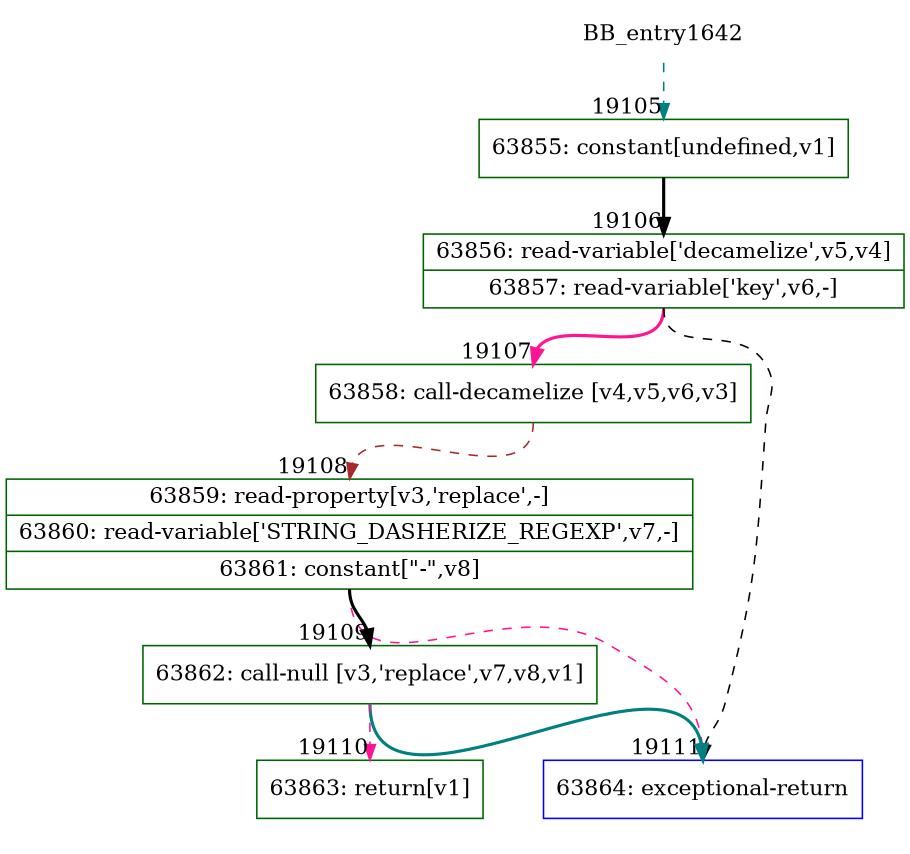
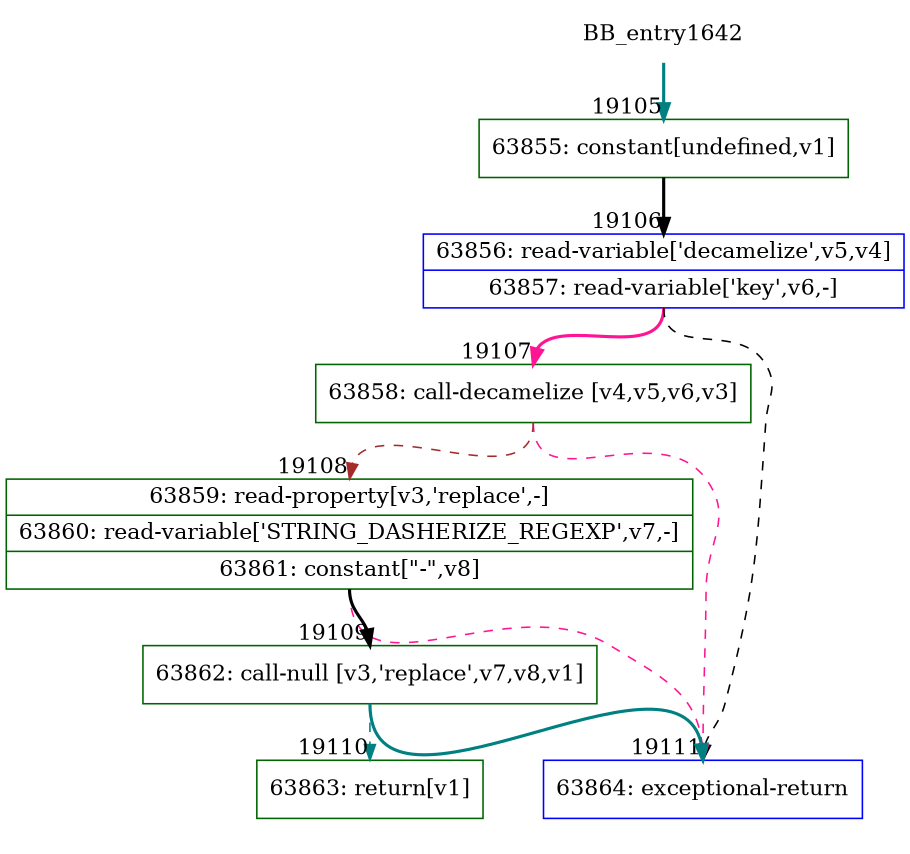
(664, 83) -> (664, 83)
(664, 271) -> (664, 271)
none -> (718, 510)
(370, 733) -> (370, 733)
